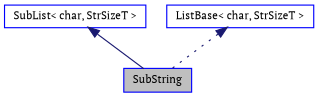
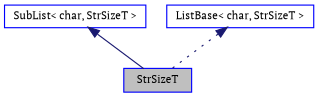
(158, 80) -> (158, 80)
